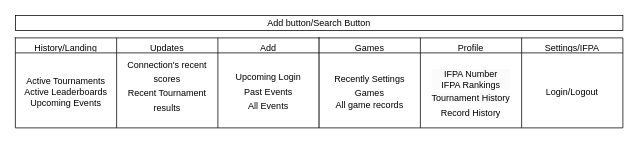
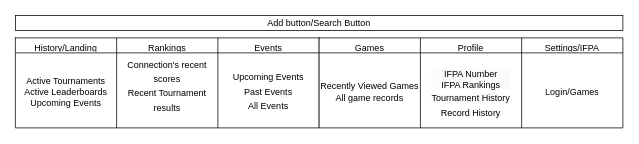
(167, 45) -> (167, 45)
(269, 45) -> (269, 45)
(269, 90) -> (269, 90)
(370, 90) -> (370, 90)
(572, 90) -> (572, 90)
